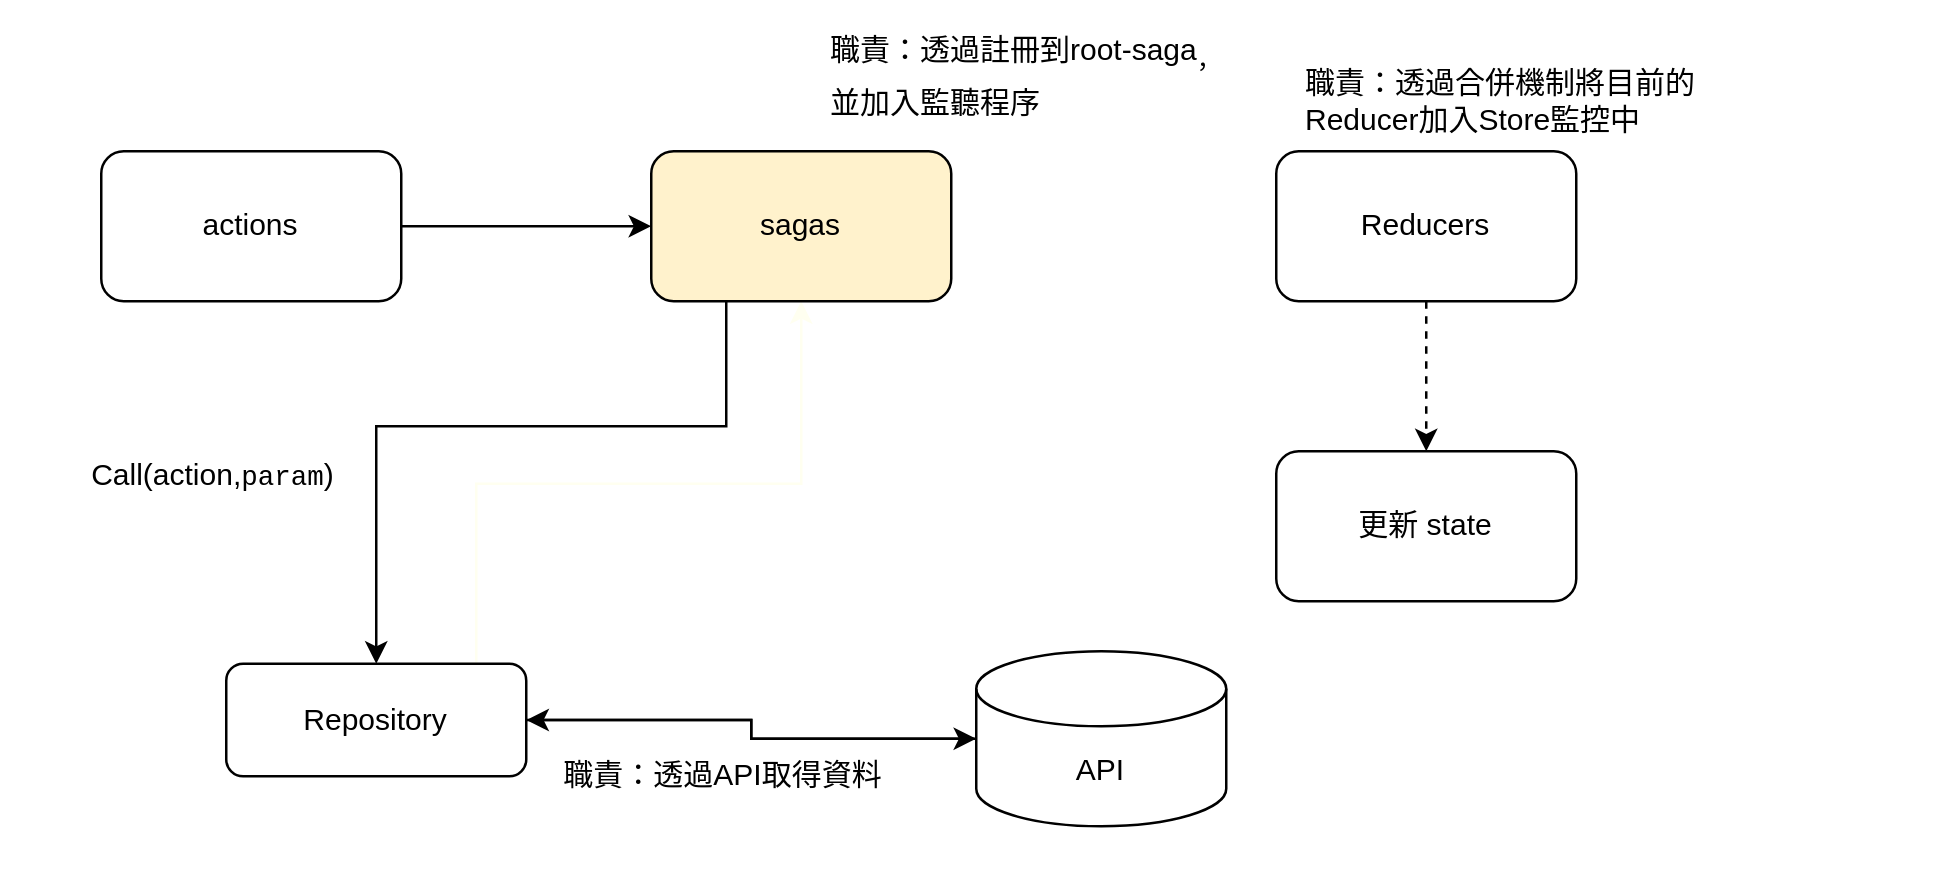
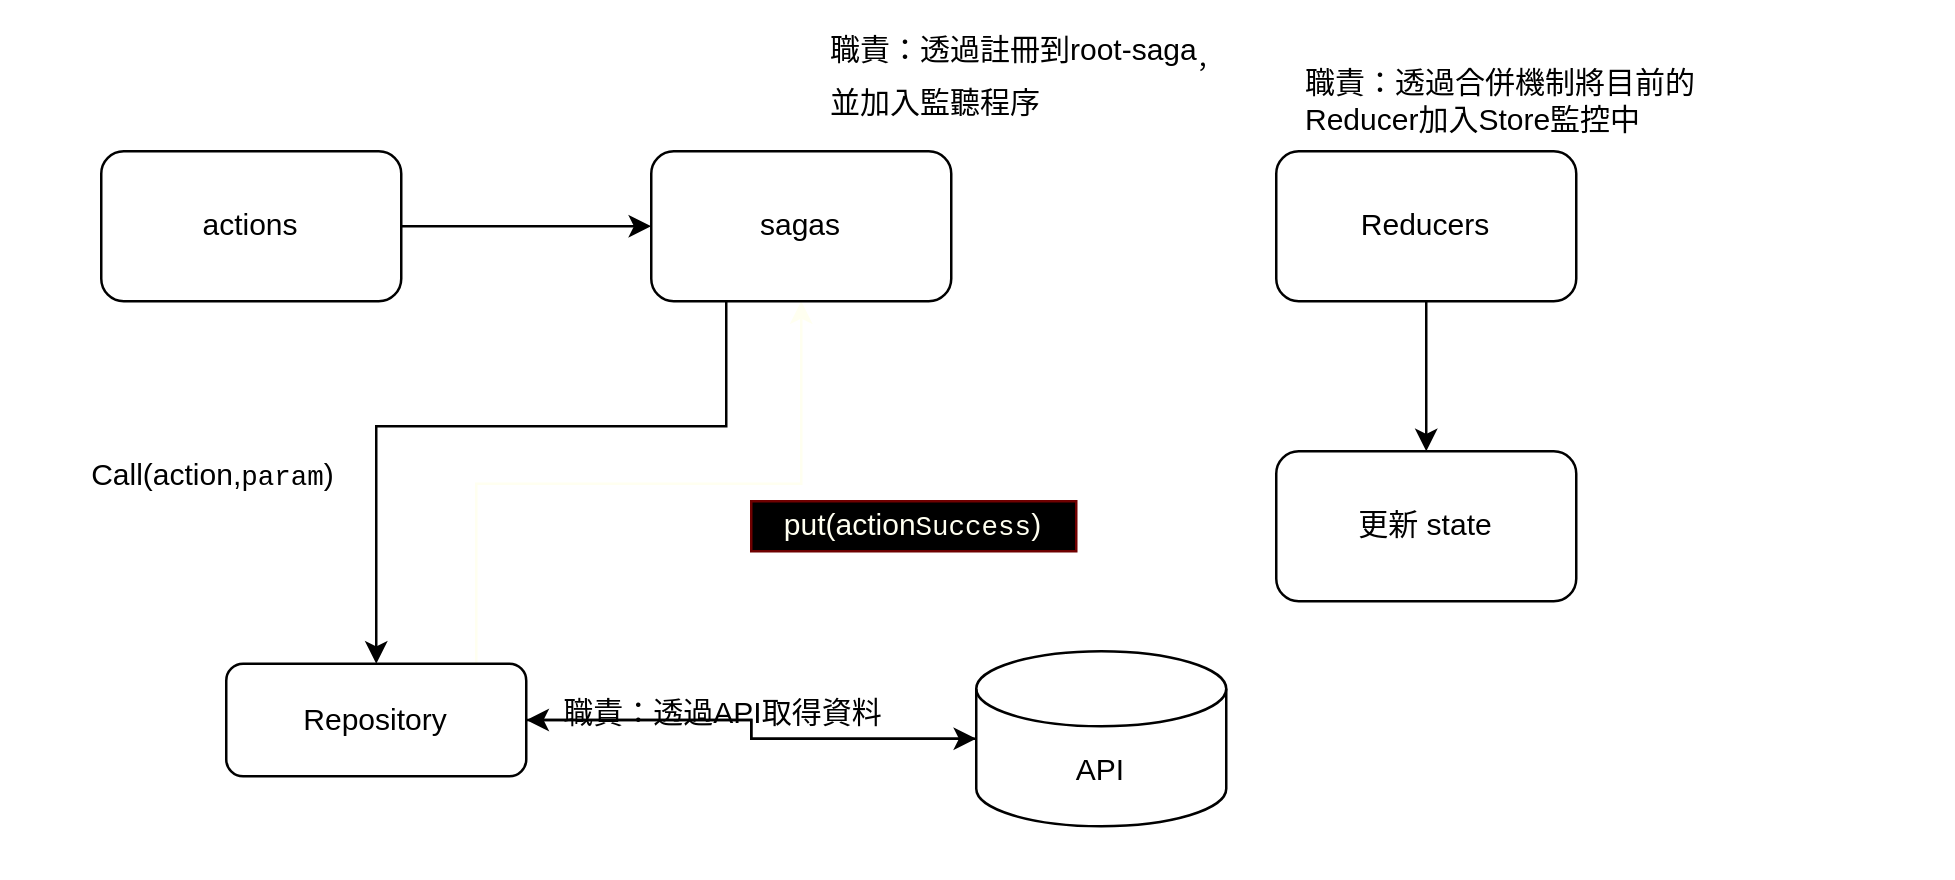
(801, 226) -> (801, 226)
(1426, 371) -> (1426, 371)
none -> (914, 526)
(724, 776) -> (724, 714)
